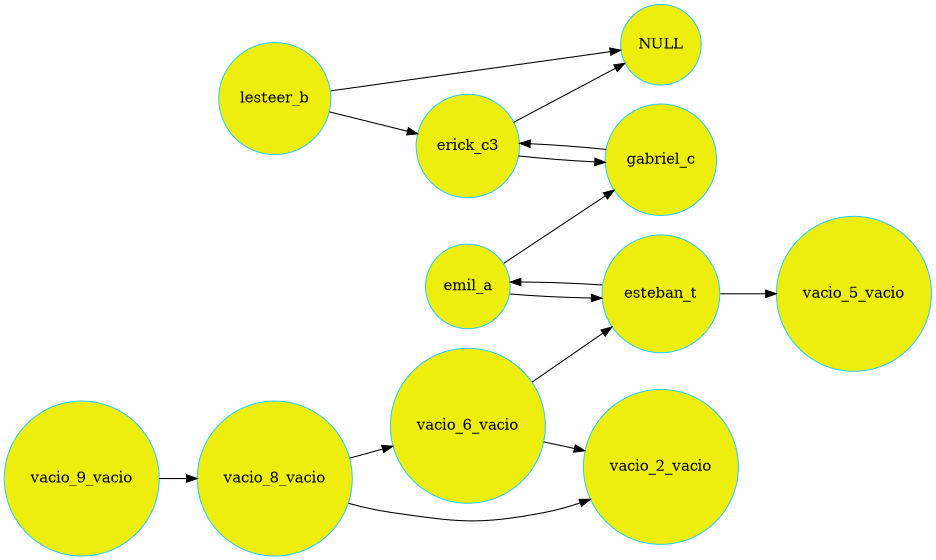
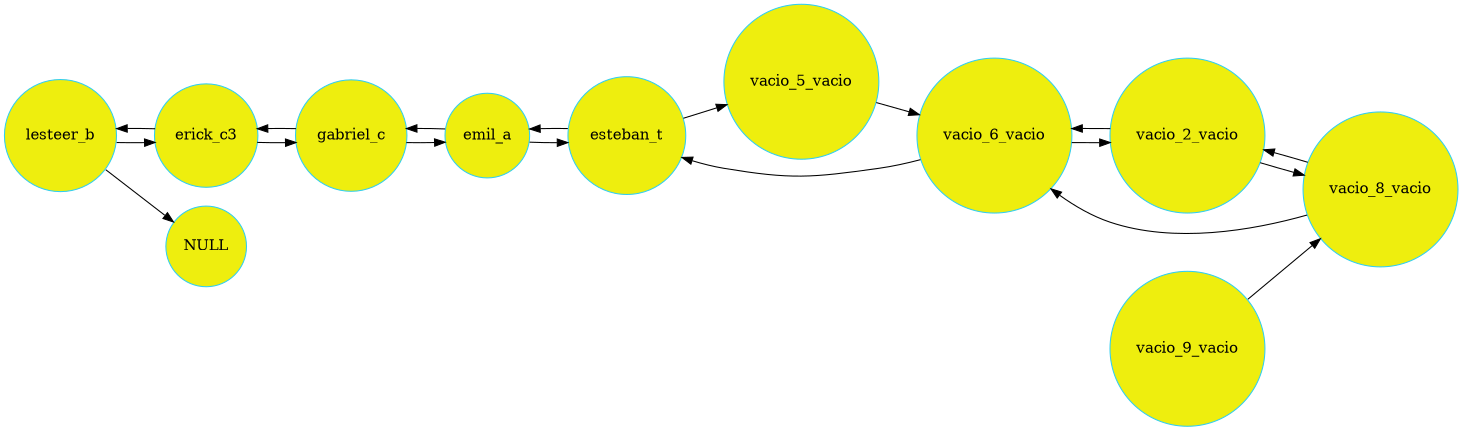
(564, 95) -> (141, 128)
none -> (893, 107)
none -> (1096, 128)
none -> (420, 143)
none -> (1277, 168)
